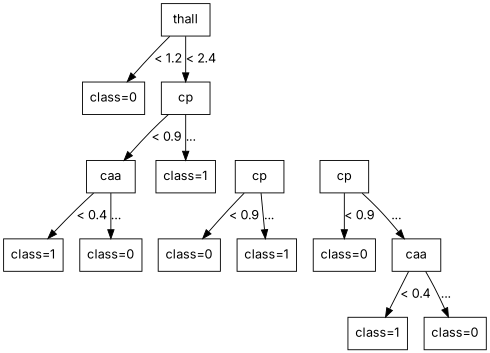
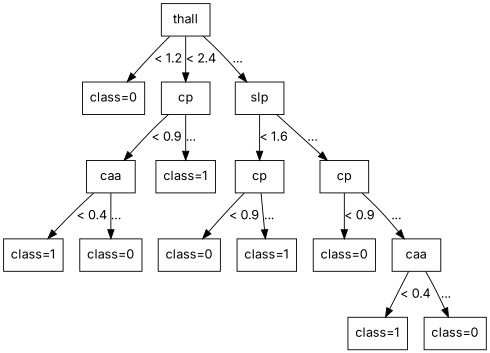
none -> (260, 98)
